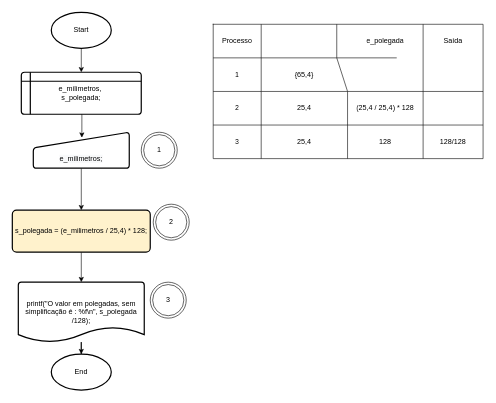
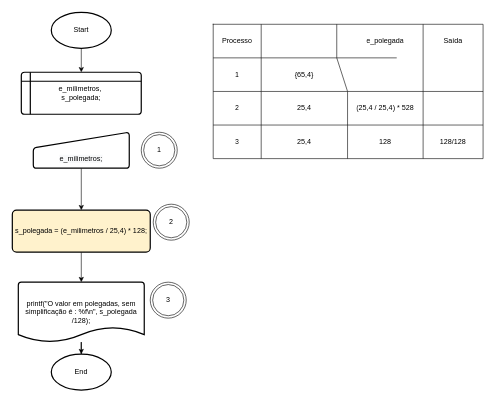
(386, 108) -> (386, 108)
(82, 132) -> none
